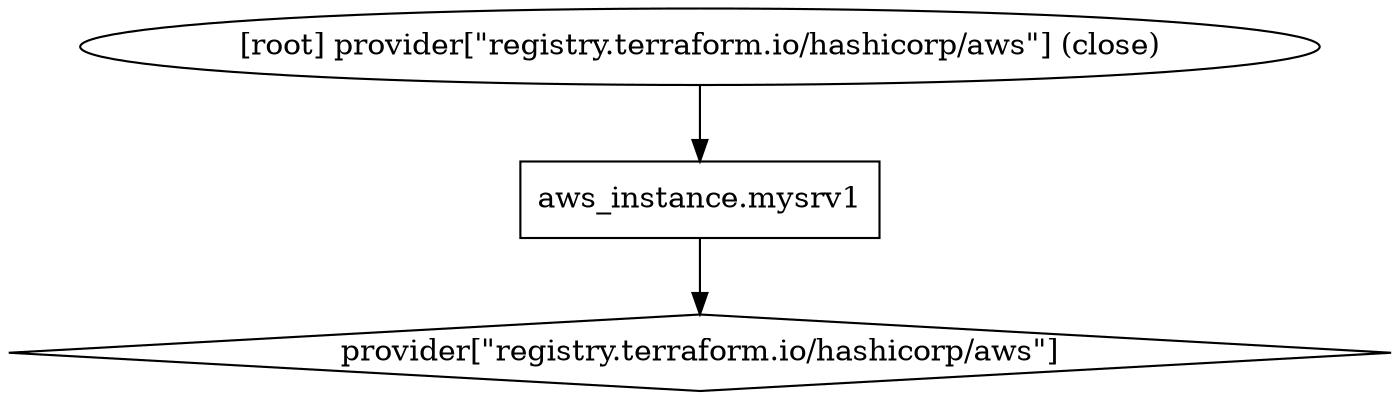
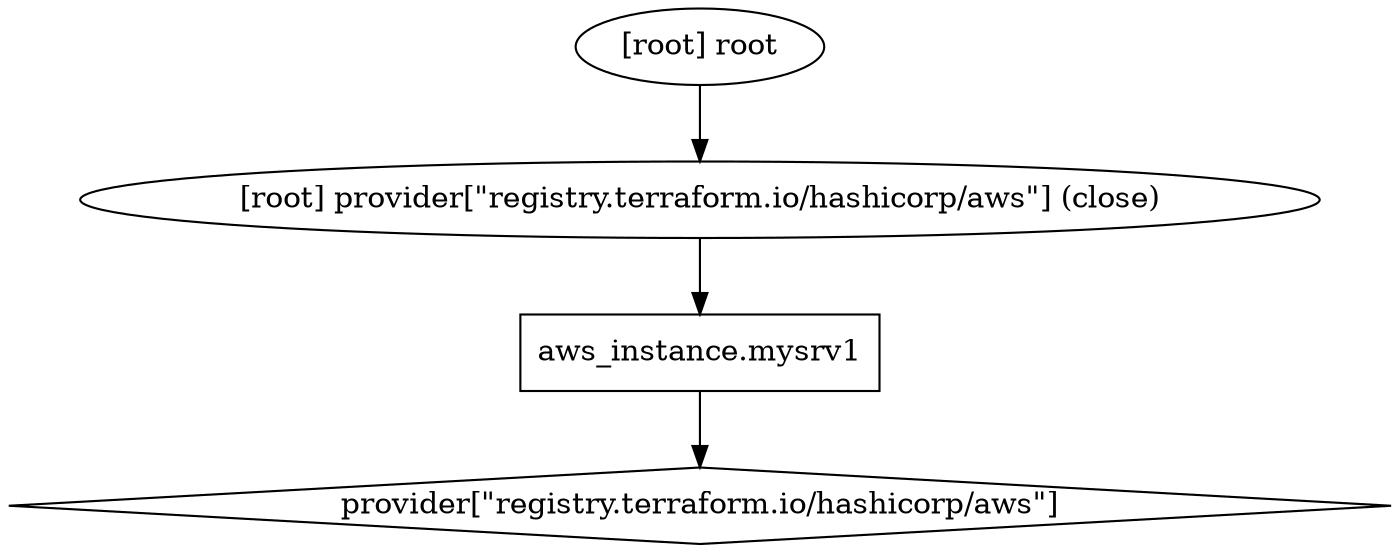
none -> (700, 47)
